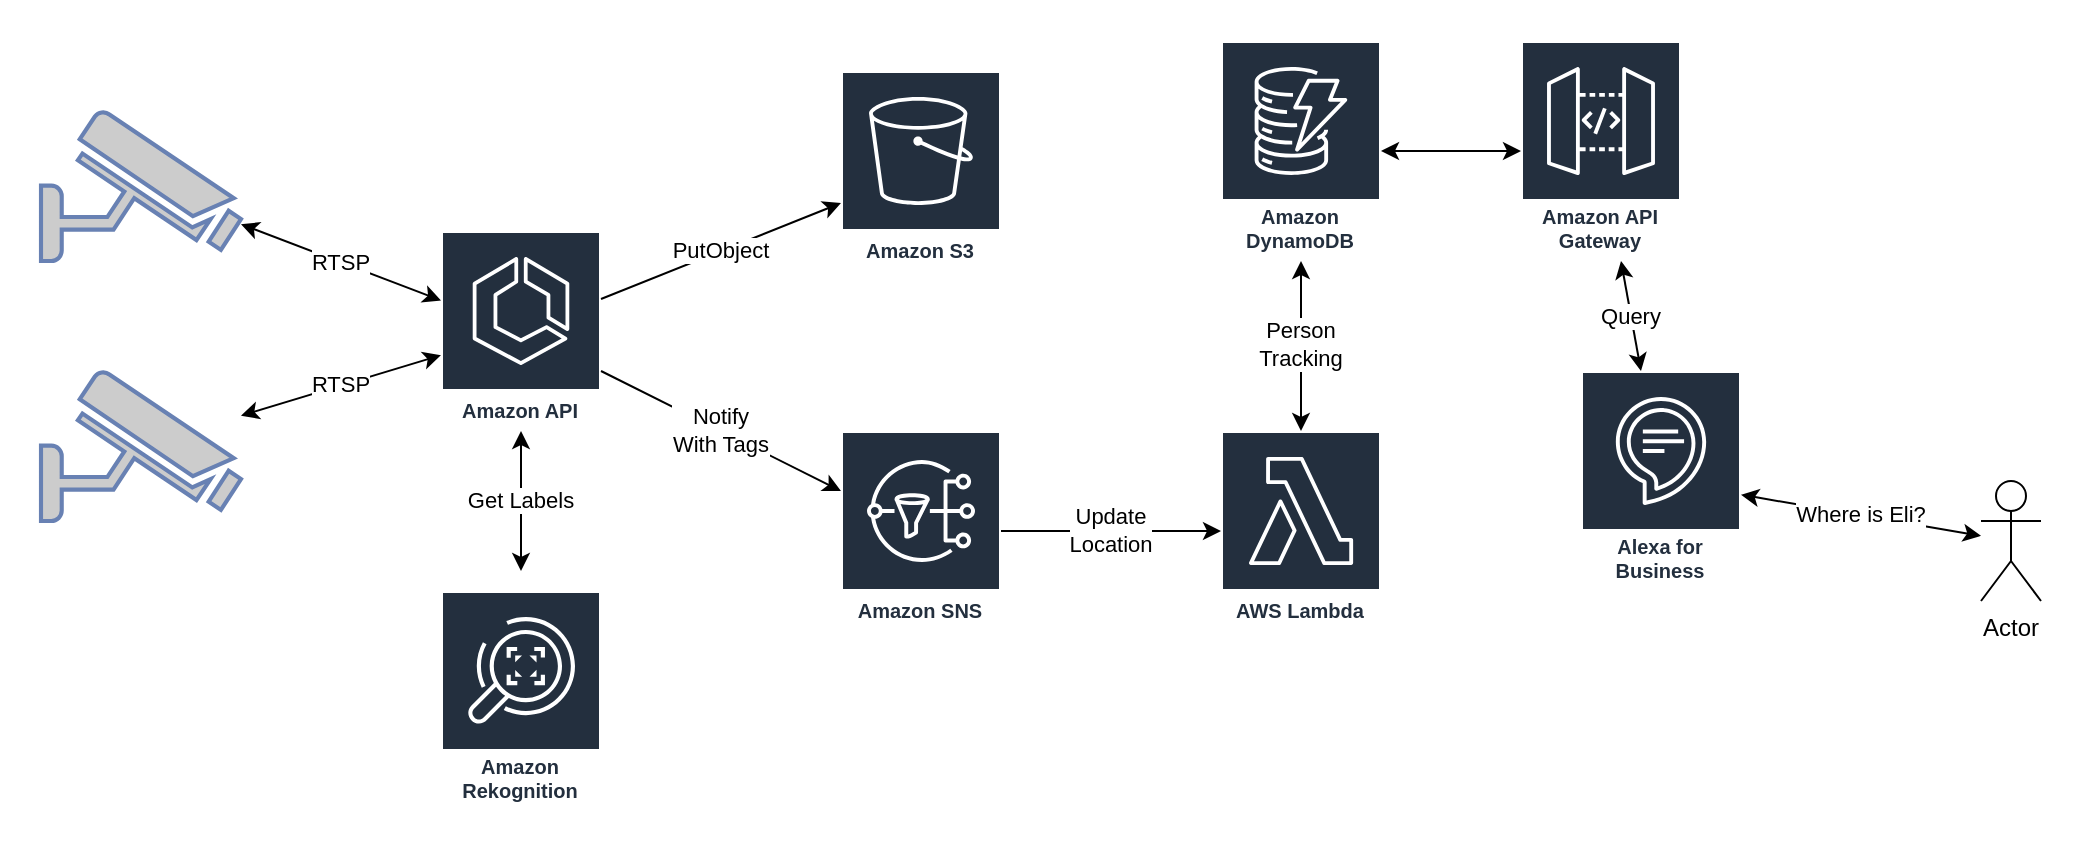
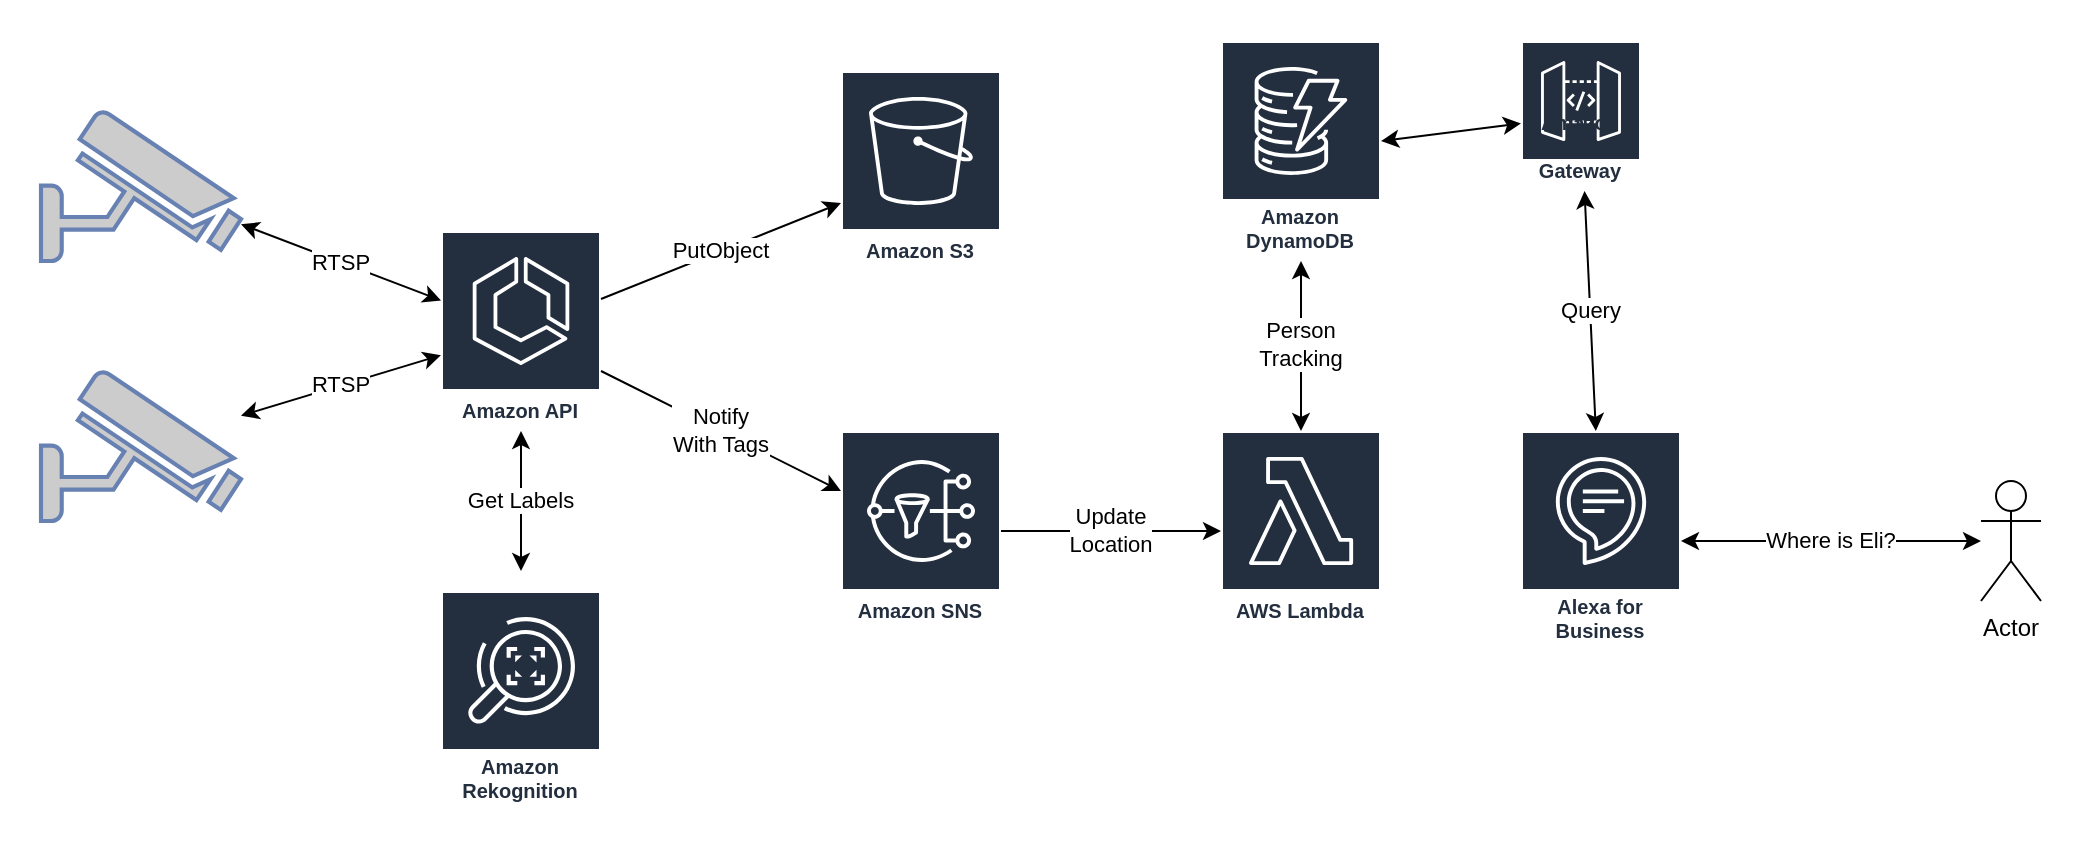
(1601, 151) -> (1581, 116)
(1661, 481) -> (1601, 541)
